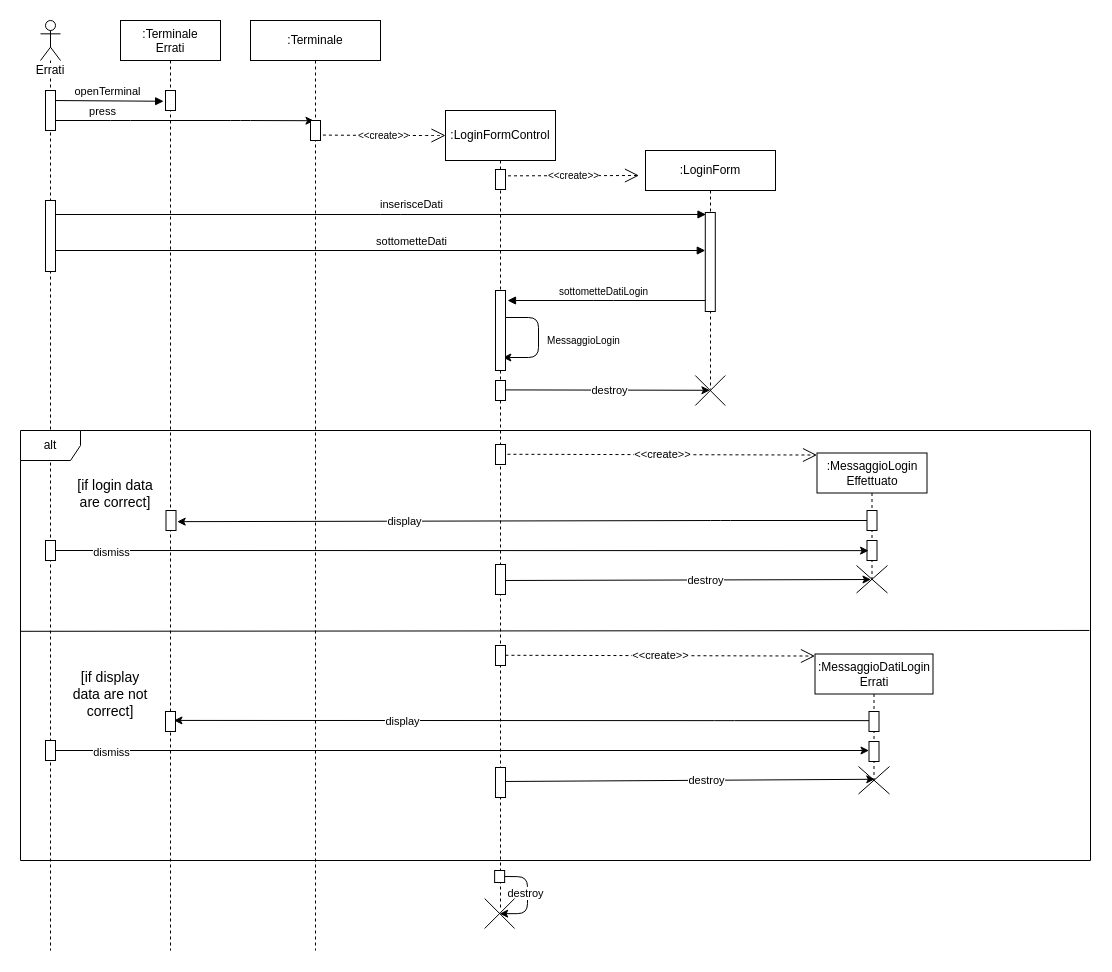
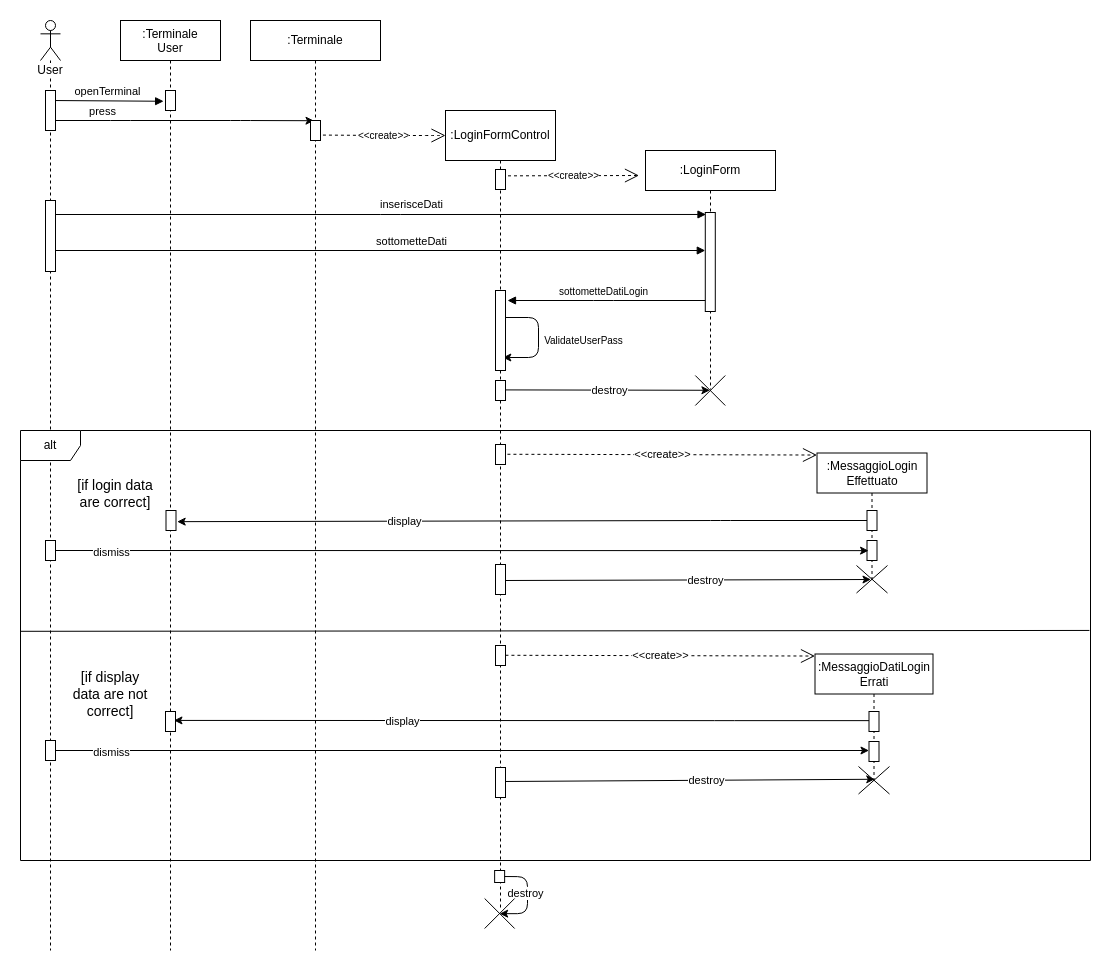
(170, 34) -> (170, 34)
(51, 85) -> (51, 78)
(584, 341) -> (584, 341)
